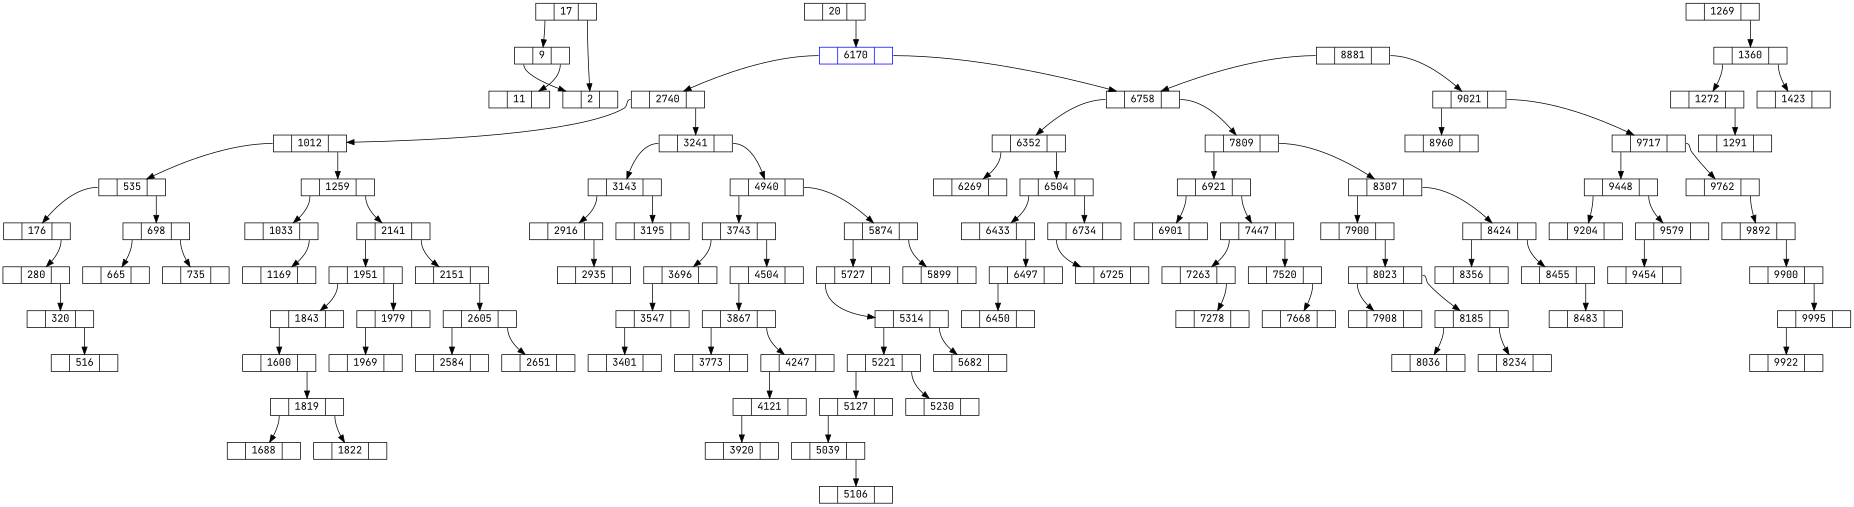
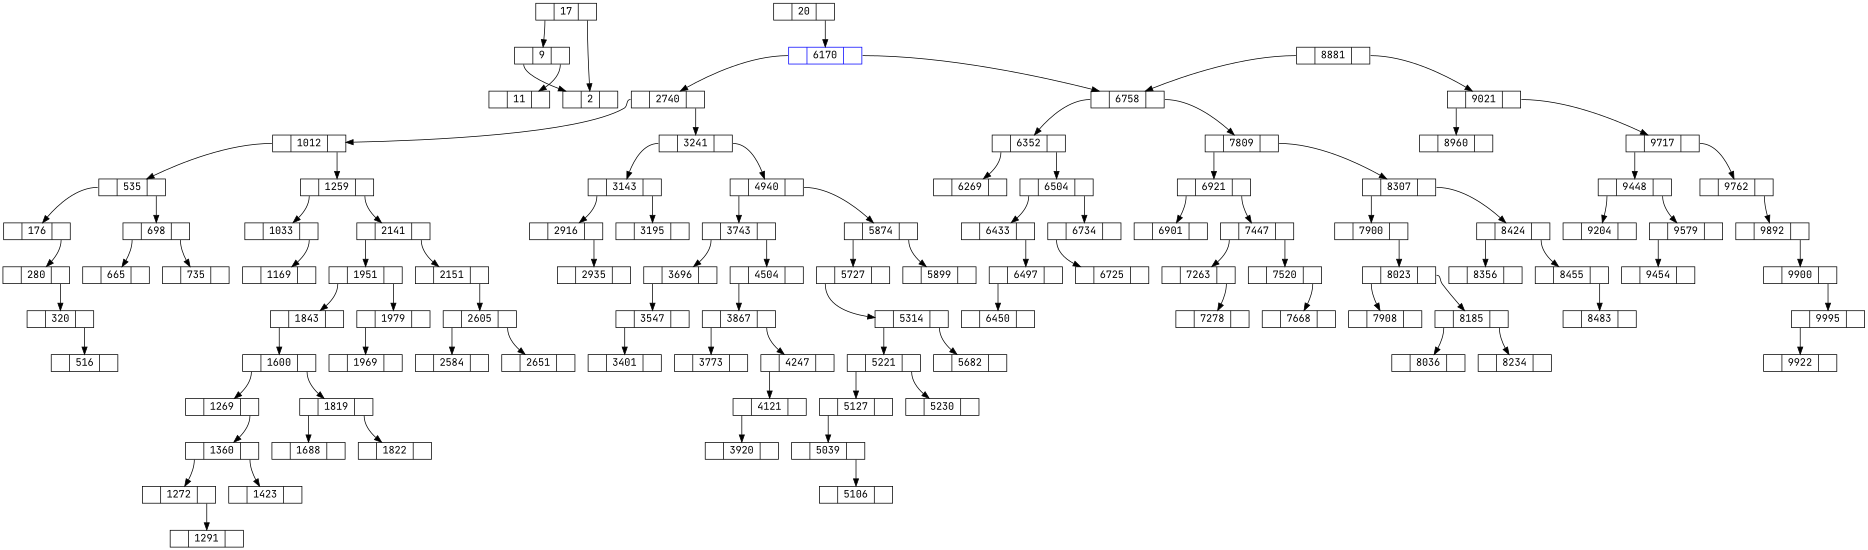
none -> (248, 384)
